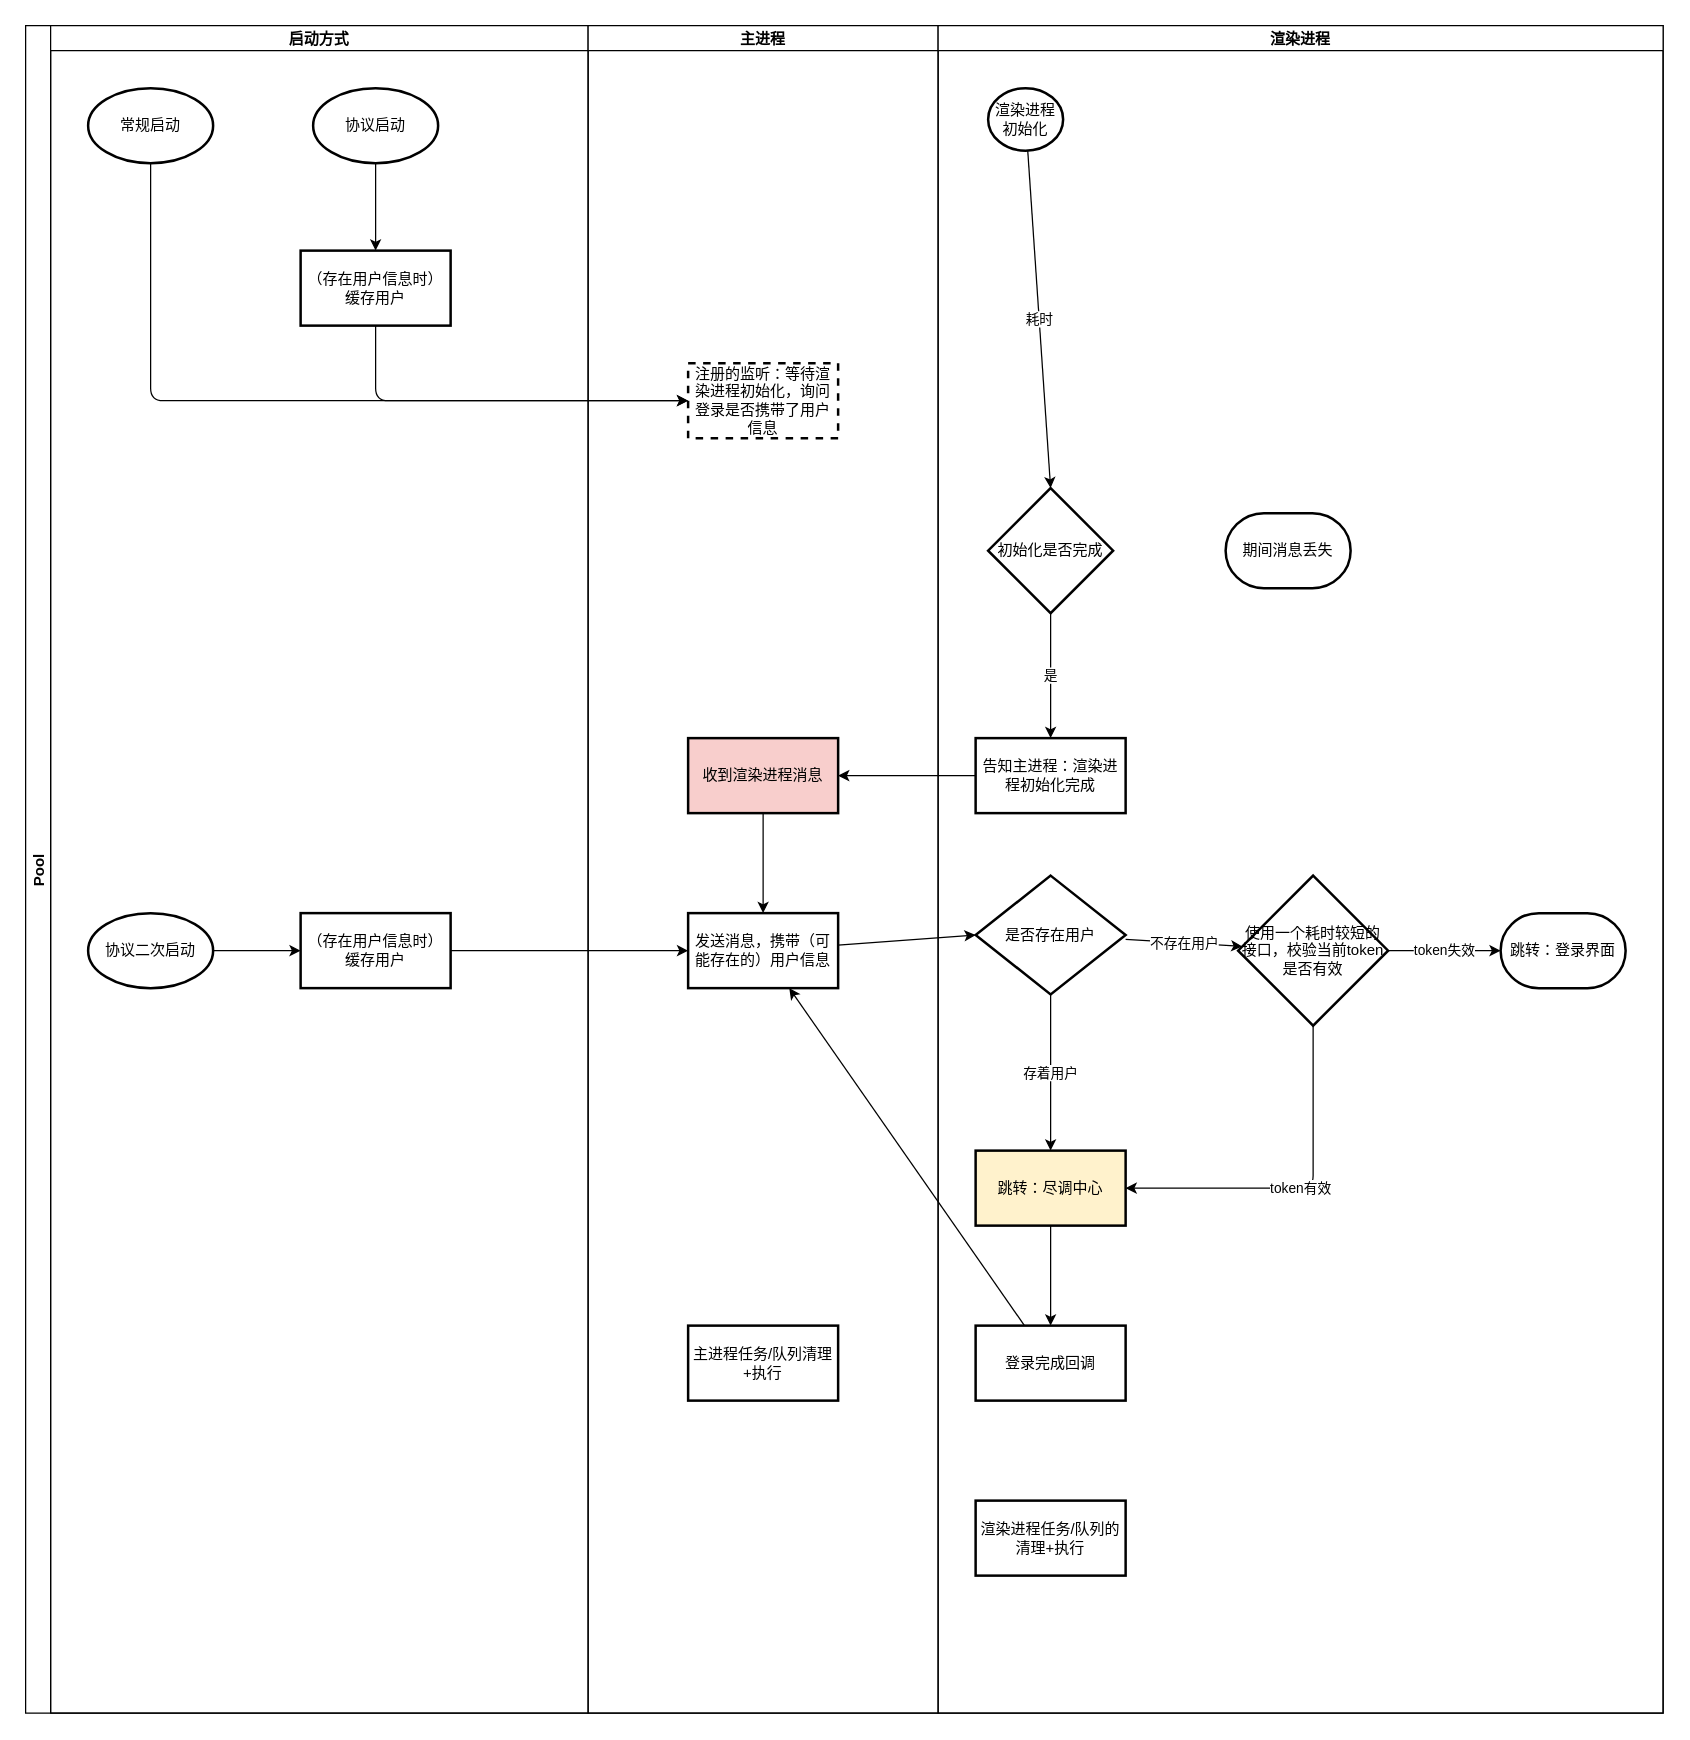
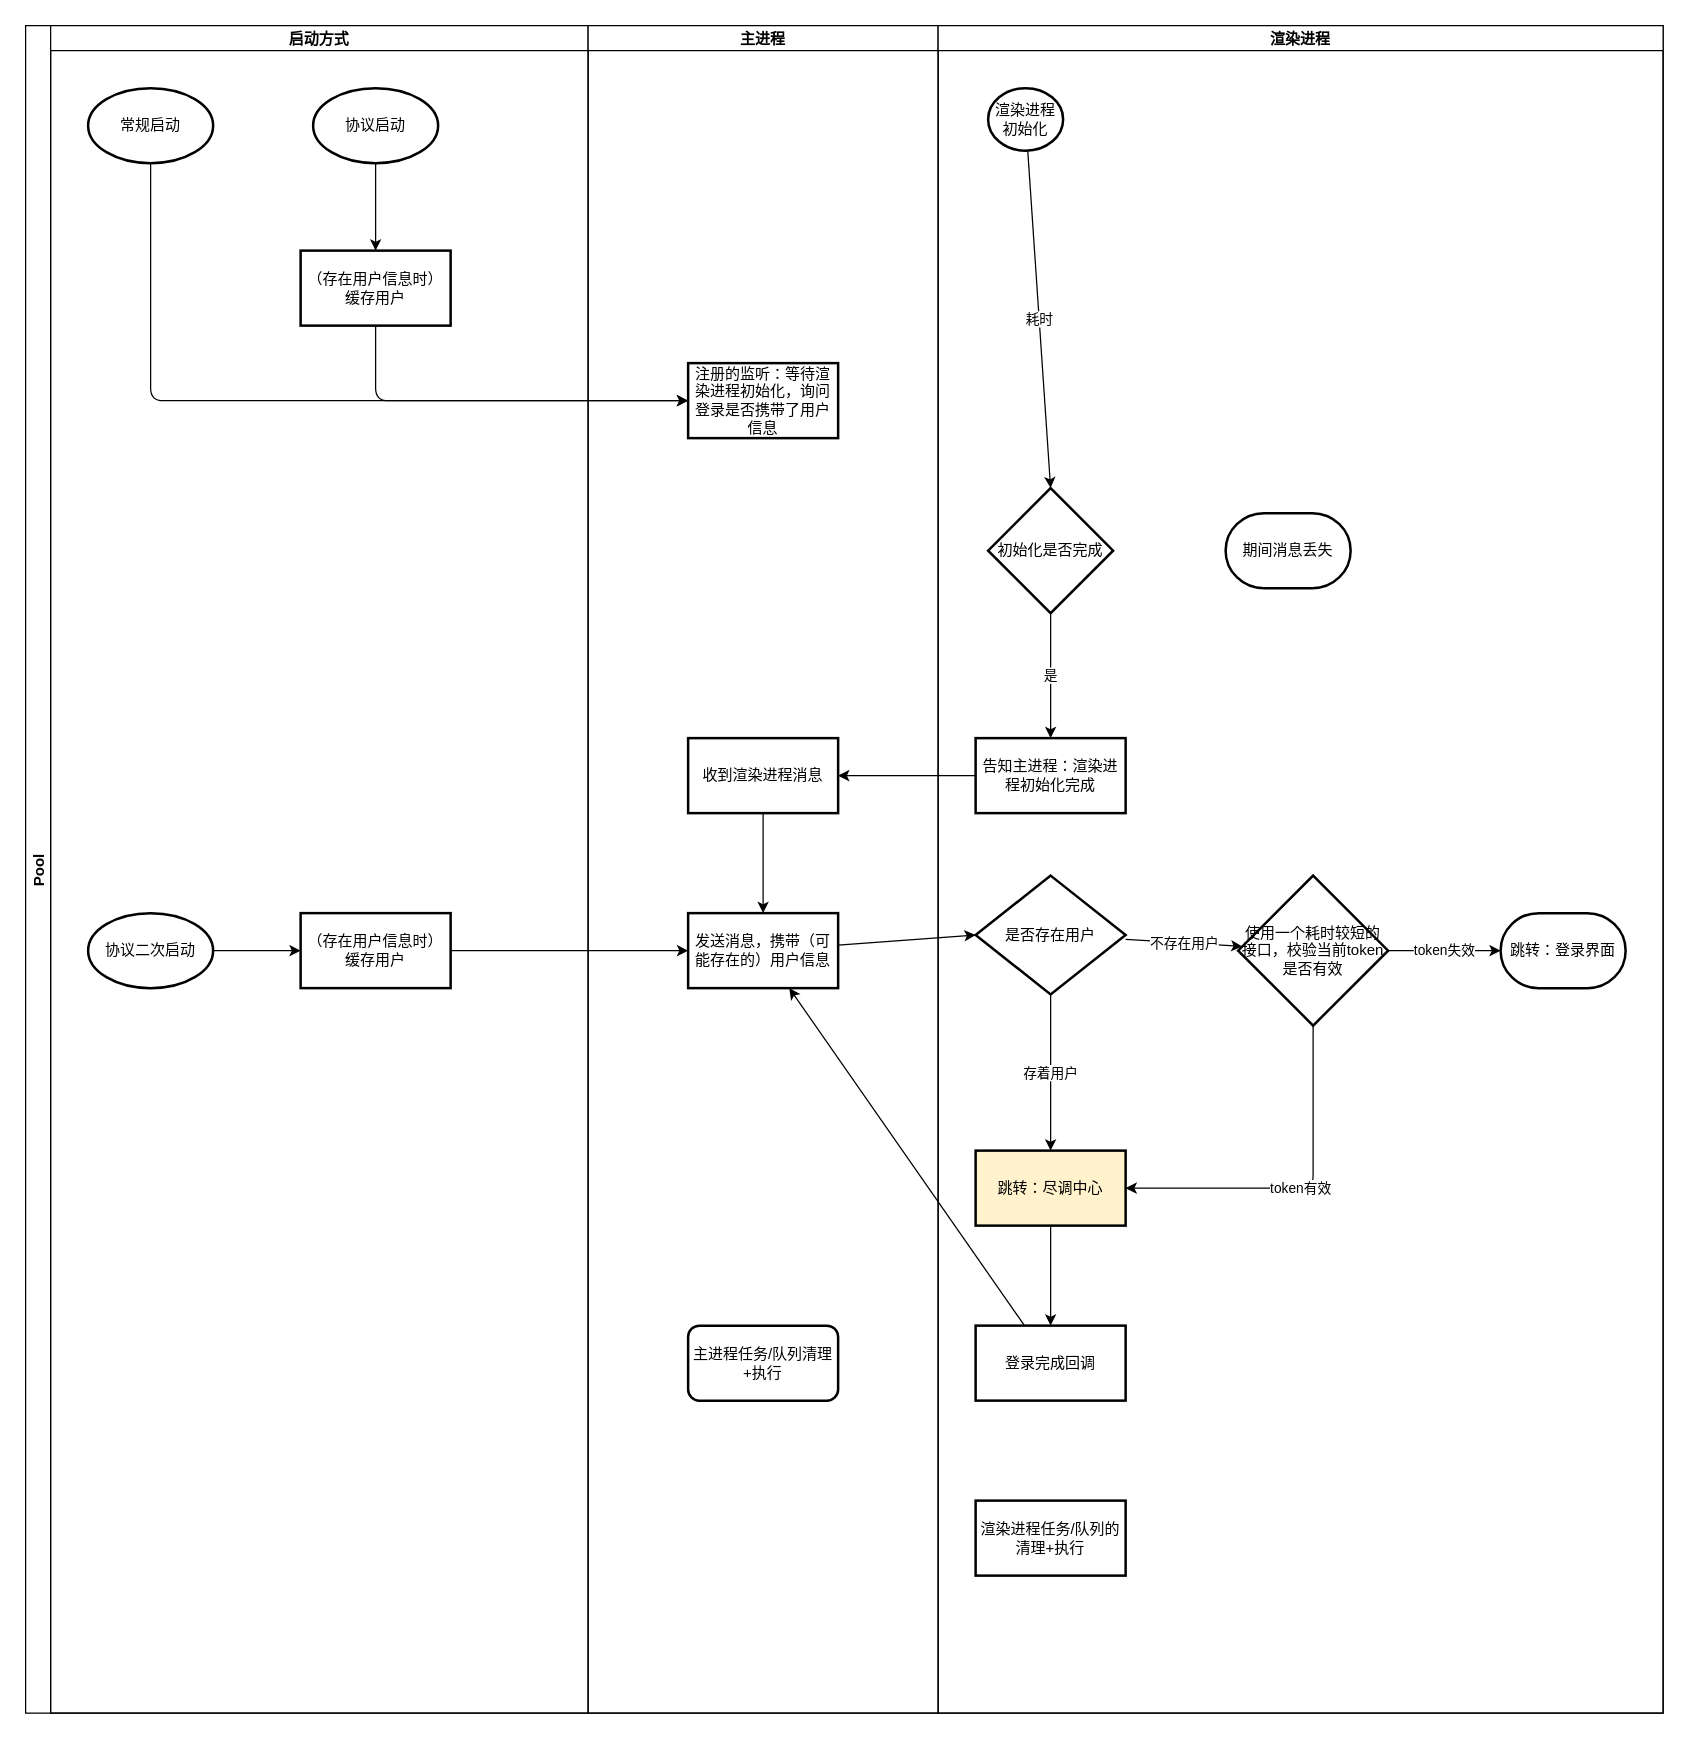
(763, 401) -> (763, 401)
(763, 776) -> (763, 776)
(763, 1363) -> (763, 1363)
